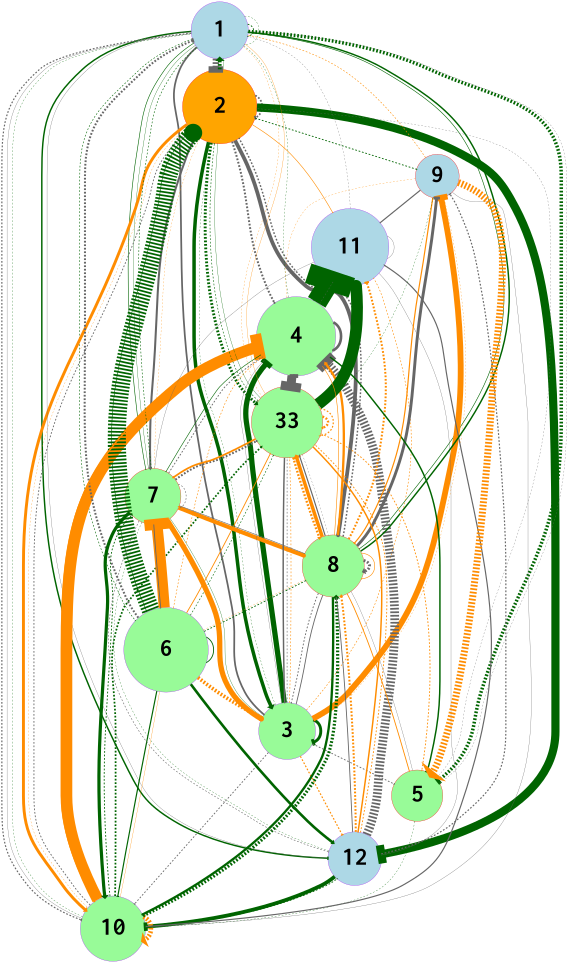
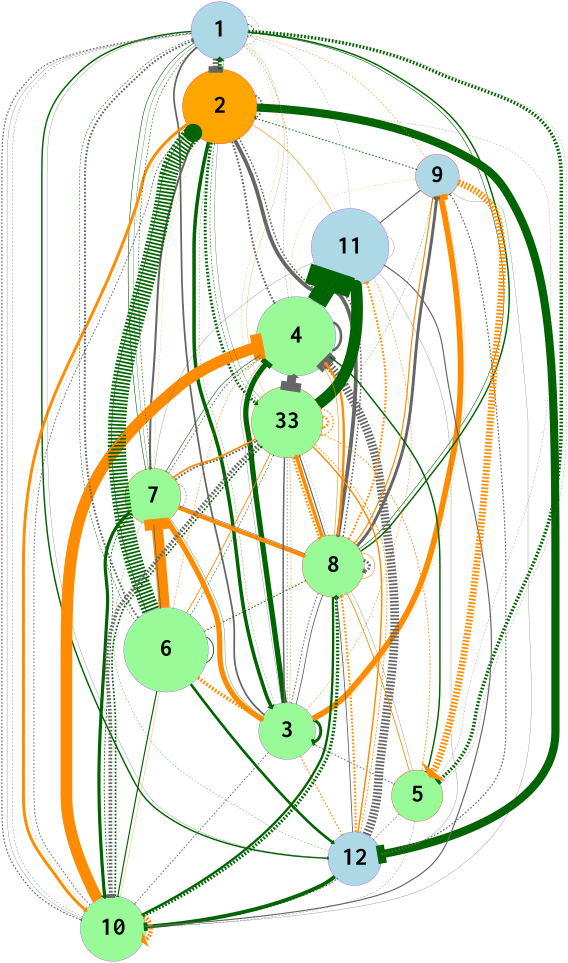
(315, 202) -> (318, 203)
(293, 381) -> (293, 381)
none -> (108, 643)
(141, 734) -> (386, 827)
